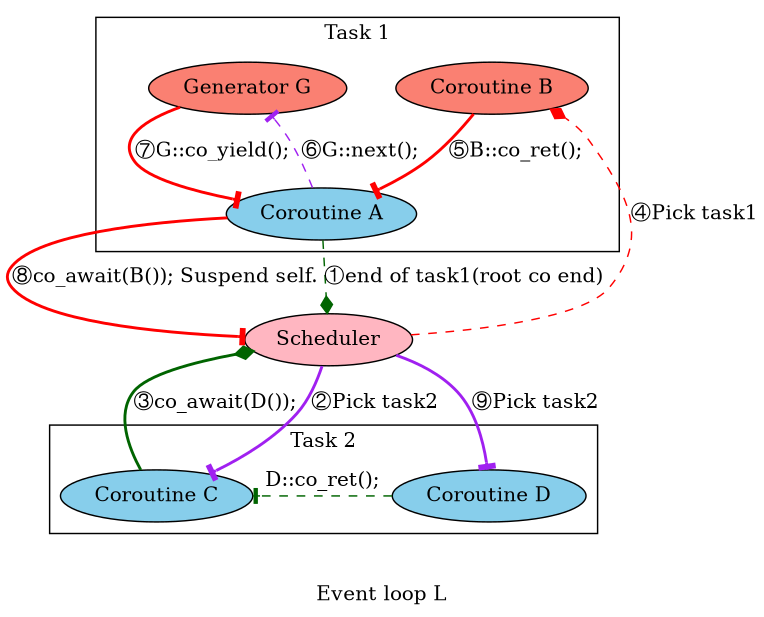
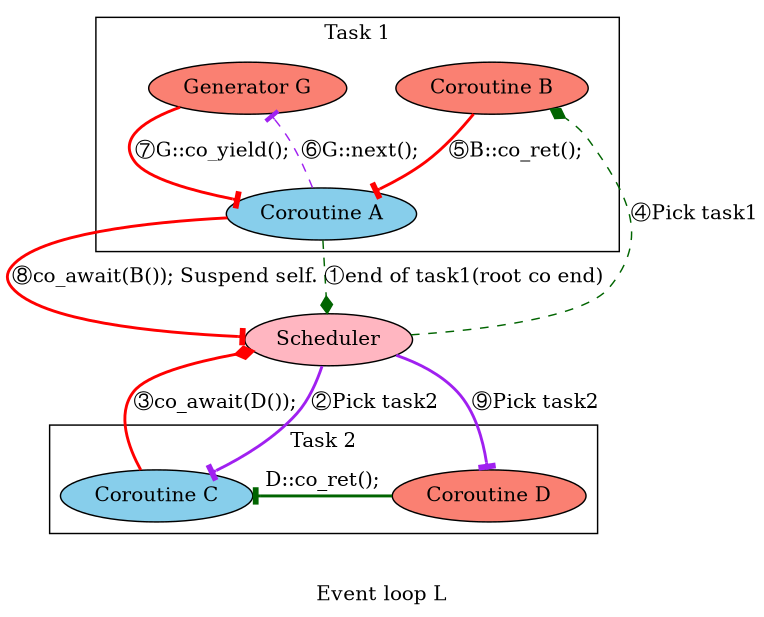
(605, 291) -> (605, 291)
(144, 383) -> (144, 383)
(326, 496) -> (326, 496)
(489, 496) -> (489, 496)
